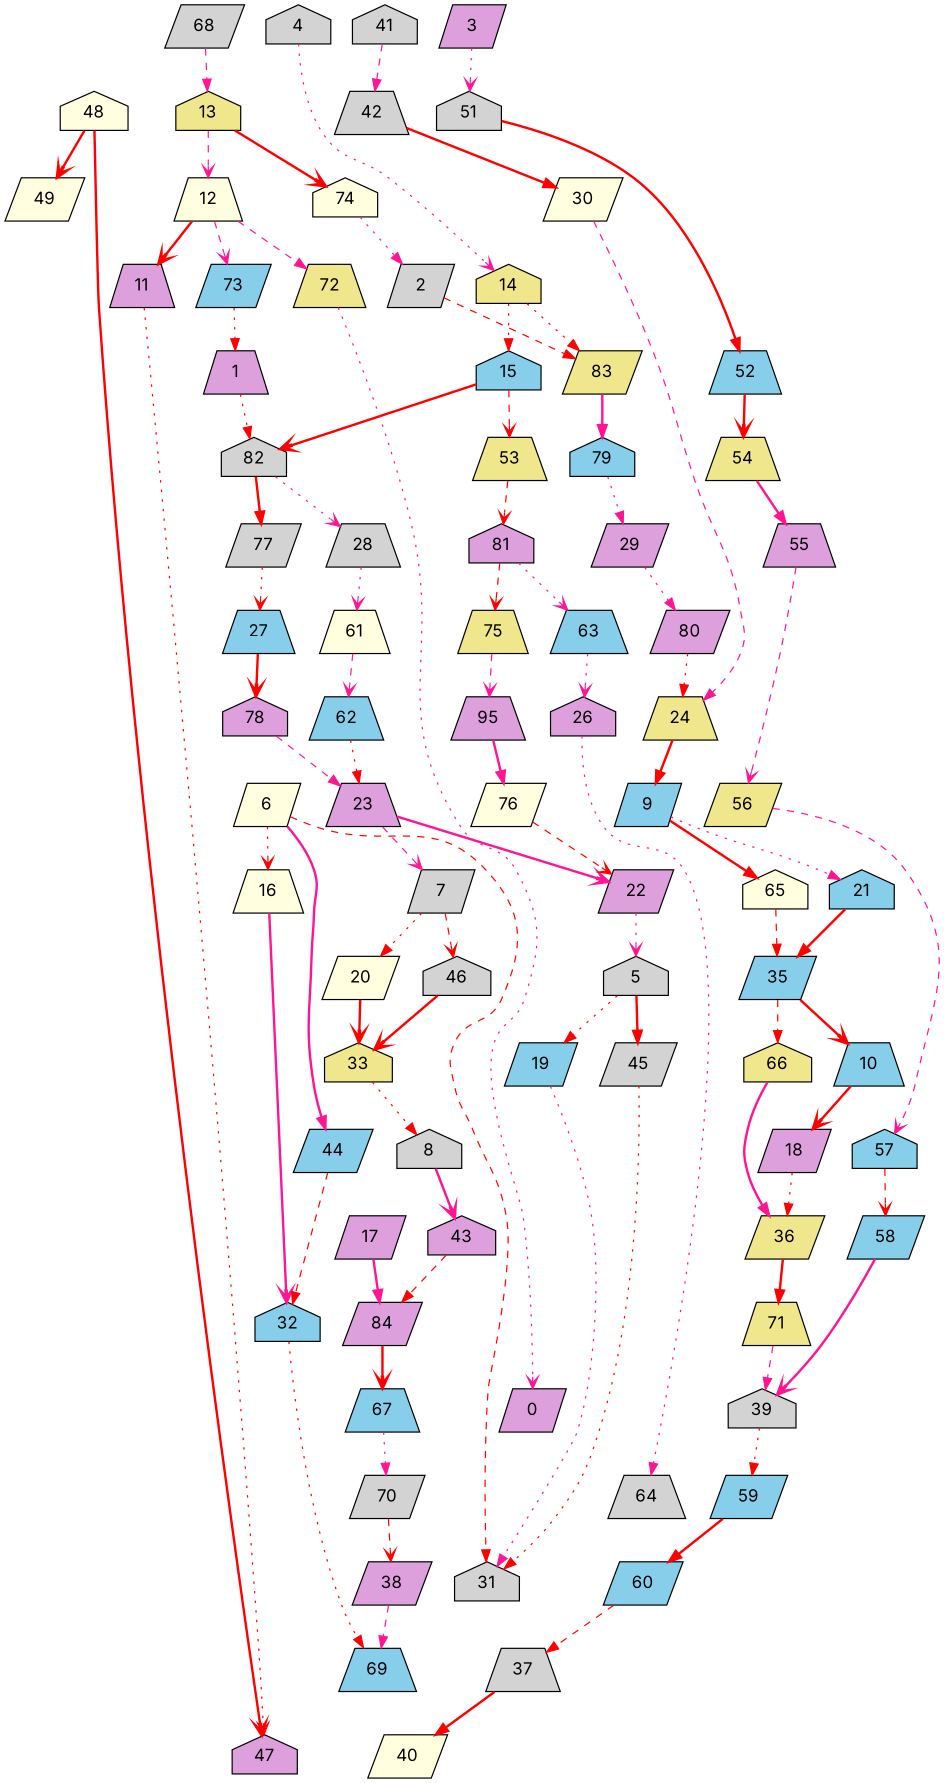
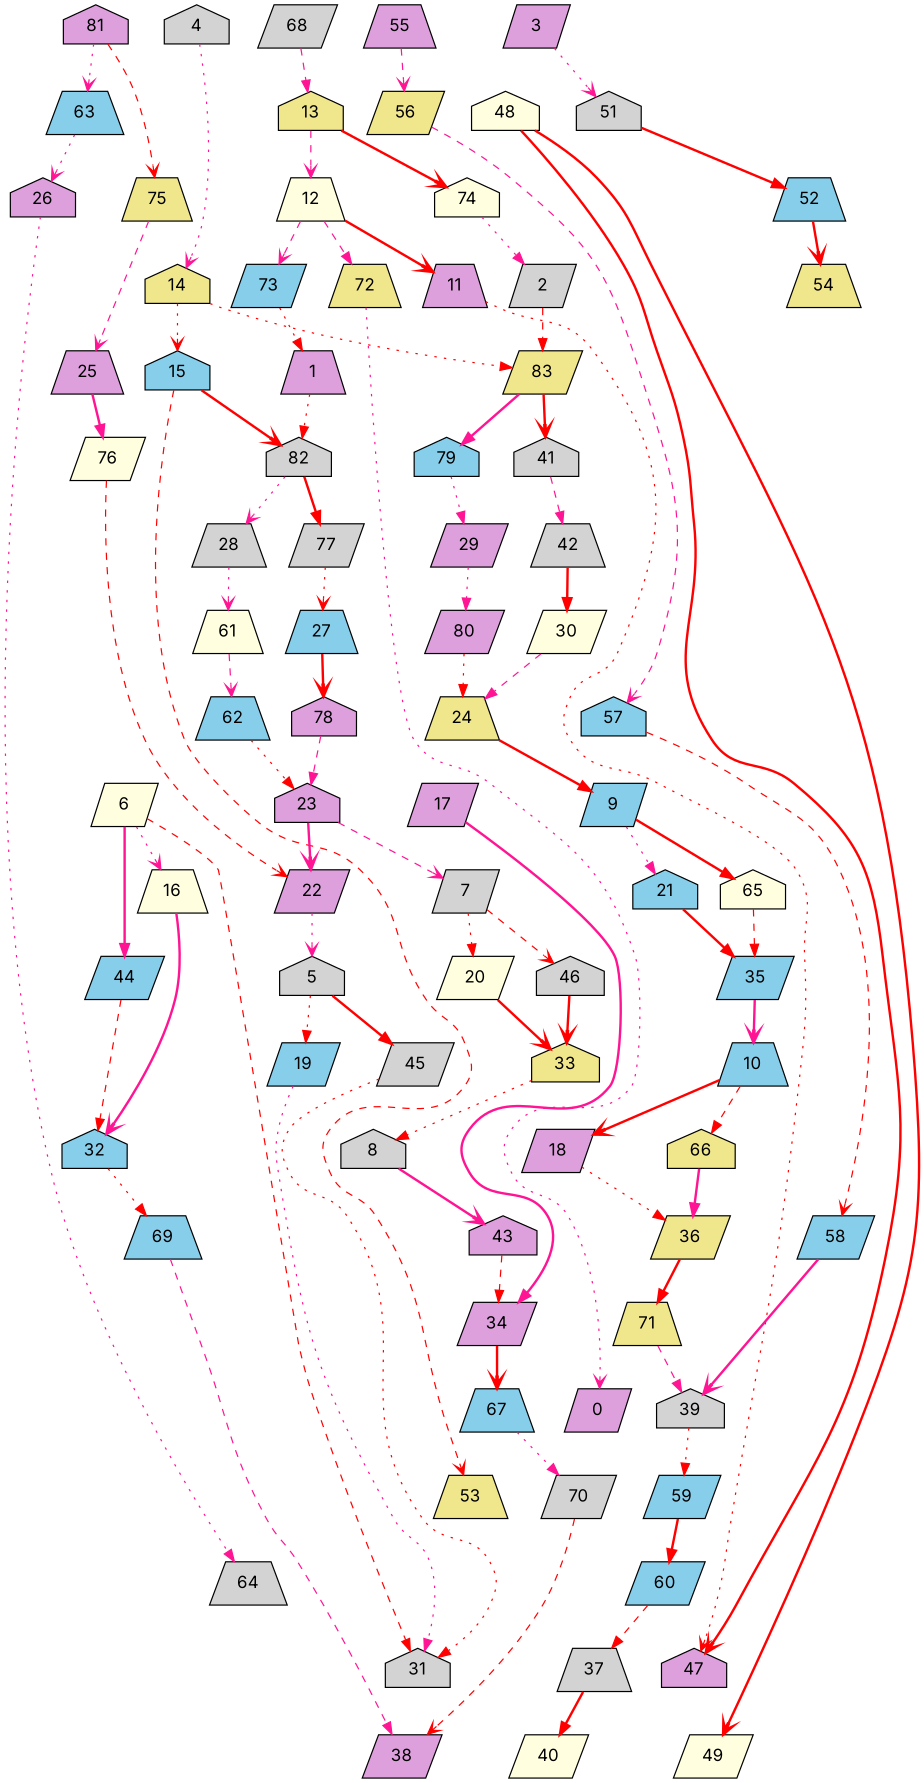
(509, 319) -> (177, 321)
none -> (544, 410)
(506, 497) -> none
(768, 497) -> none
(488, 718) -> (87, 372)
(363, 805) -> (307, 805)
(268, 842) -> (146, 843)
(778, 1015) -> (729, 1104)
(820, 1018) -> (754, 1015)
(382, 1324) -> (497, 1324)
(386, 1621) -> (258, 1501)
